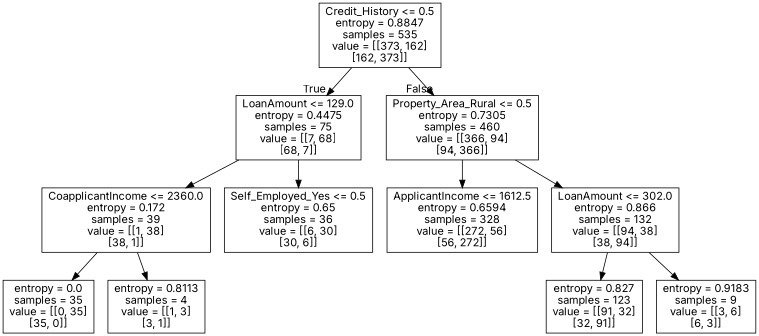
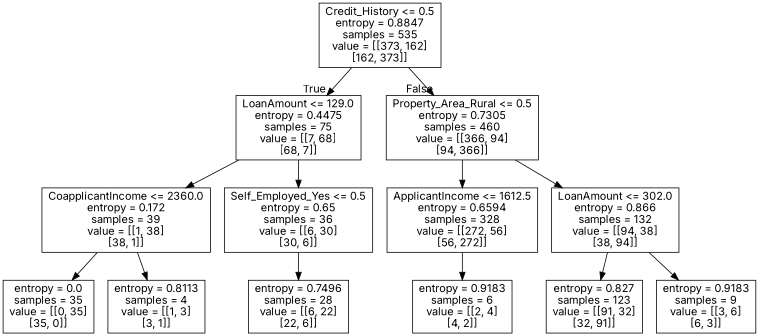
none -> (299, 307)
none -> (462, 307)
